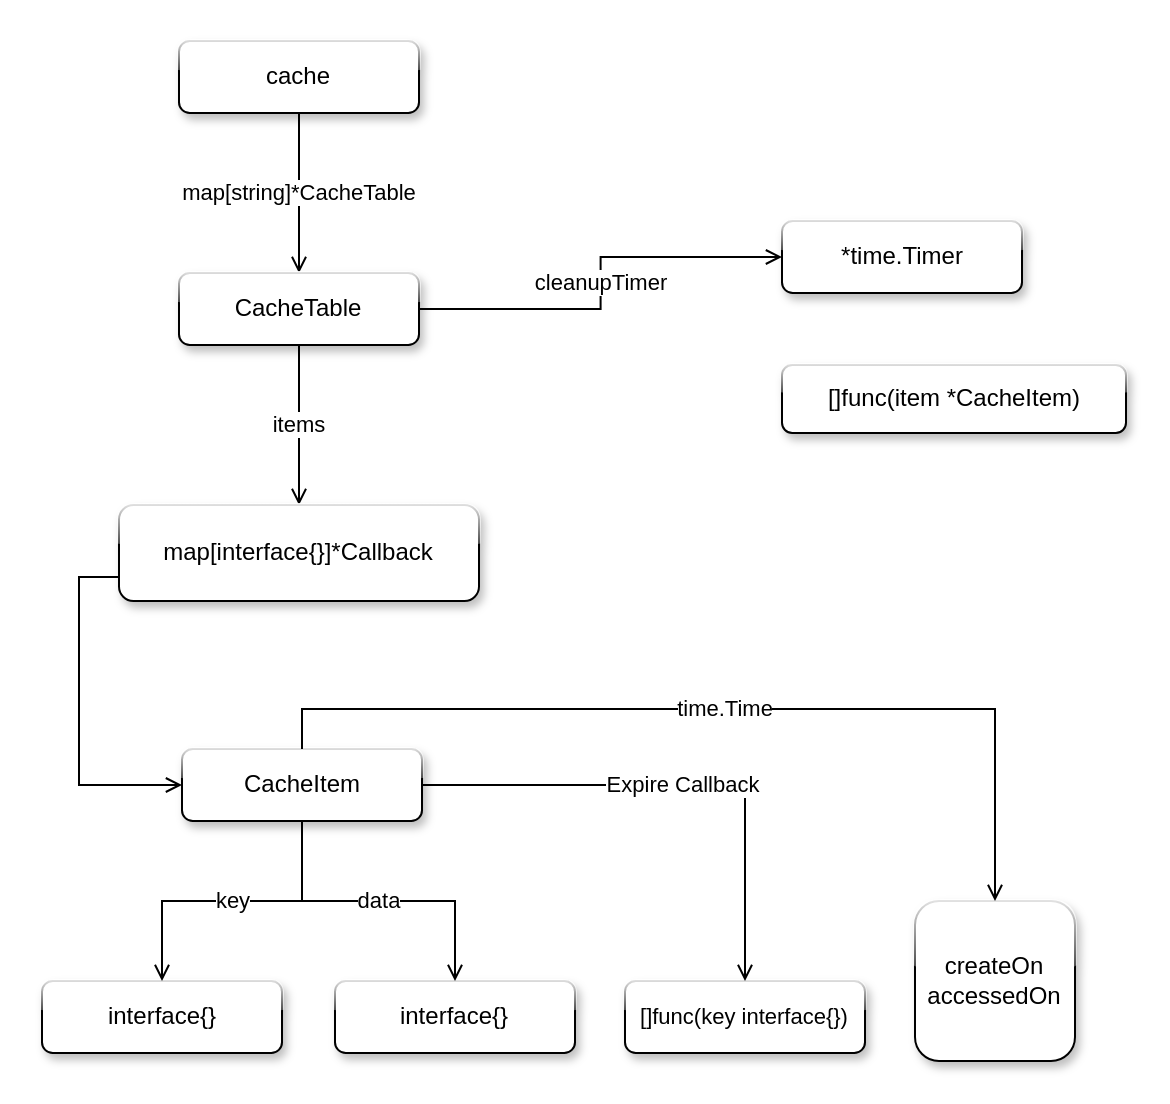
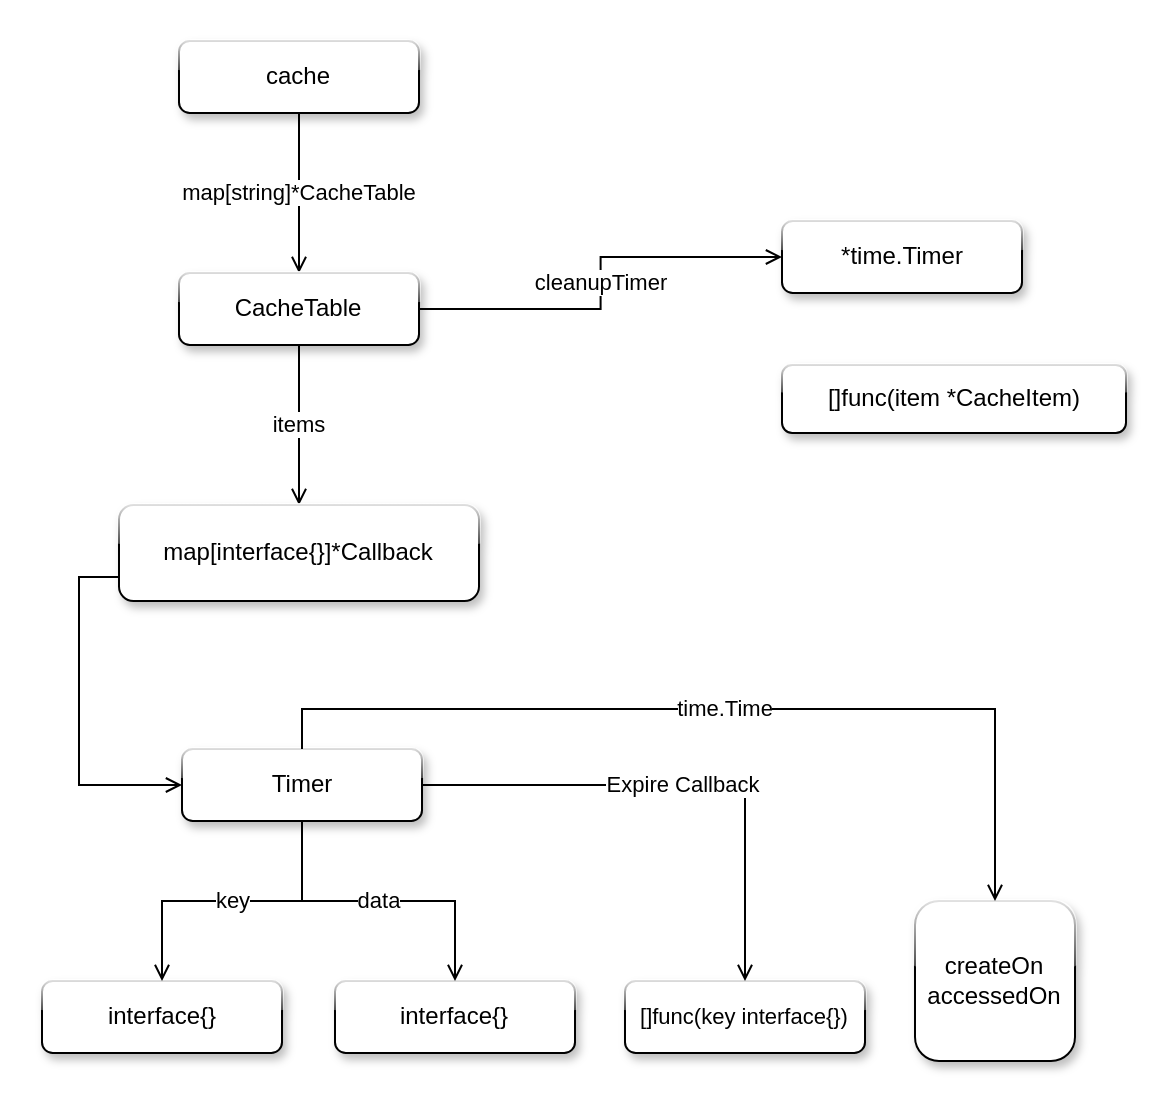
(303, 785) -> (303, 785)
